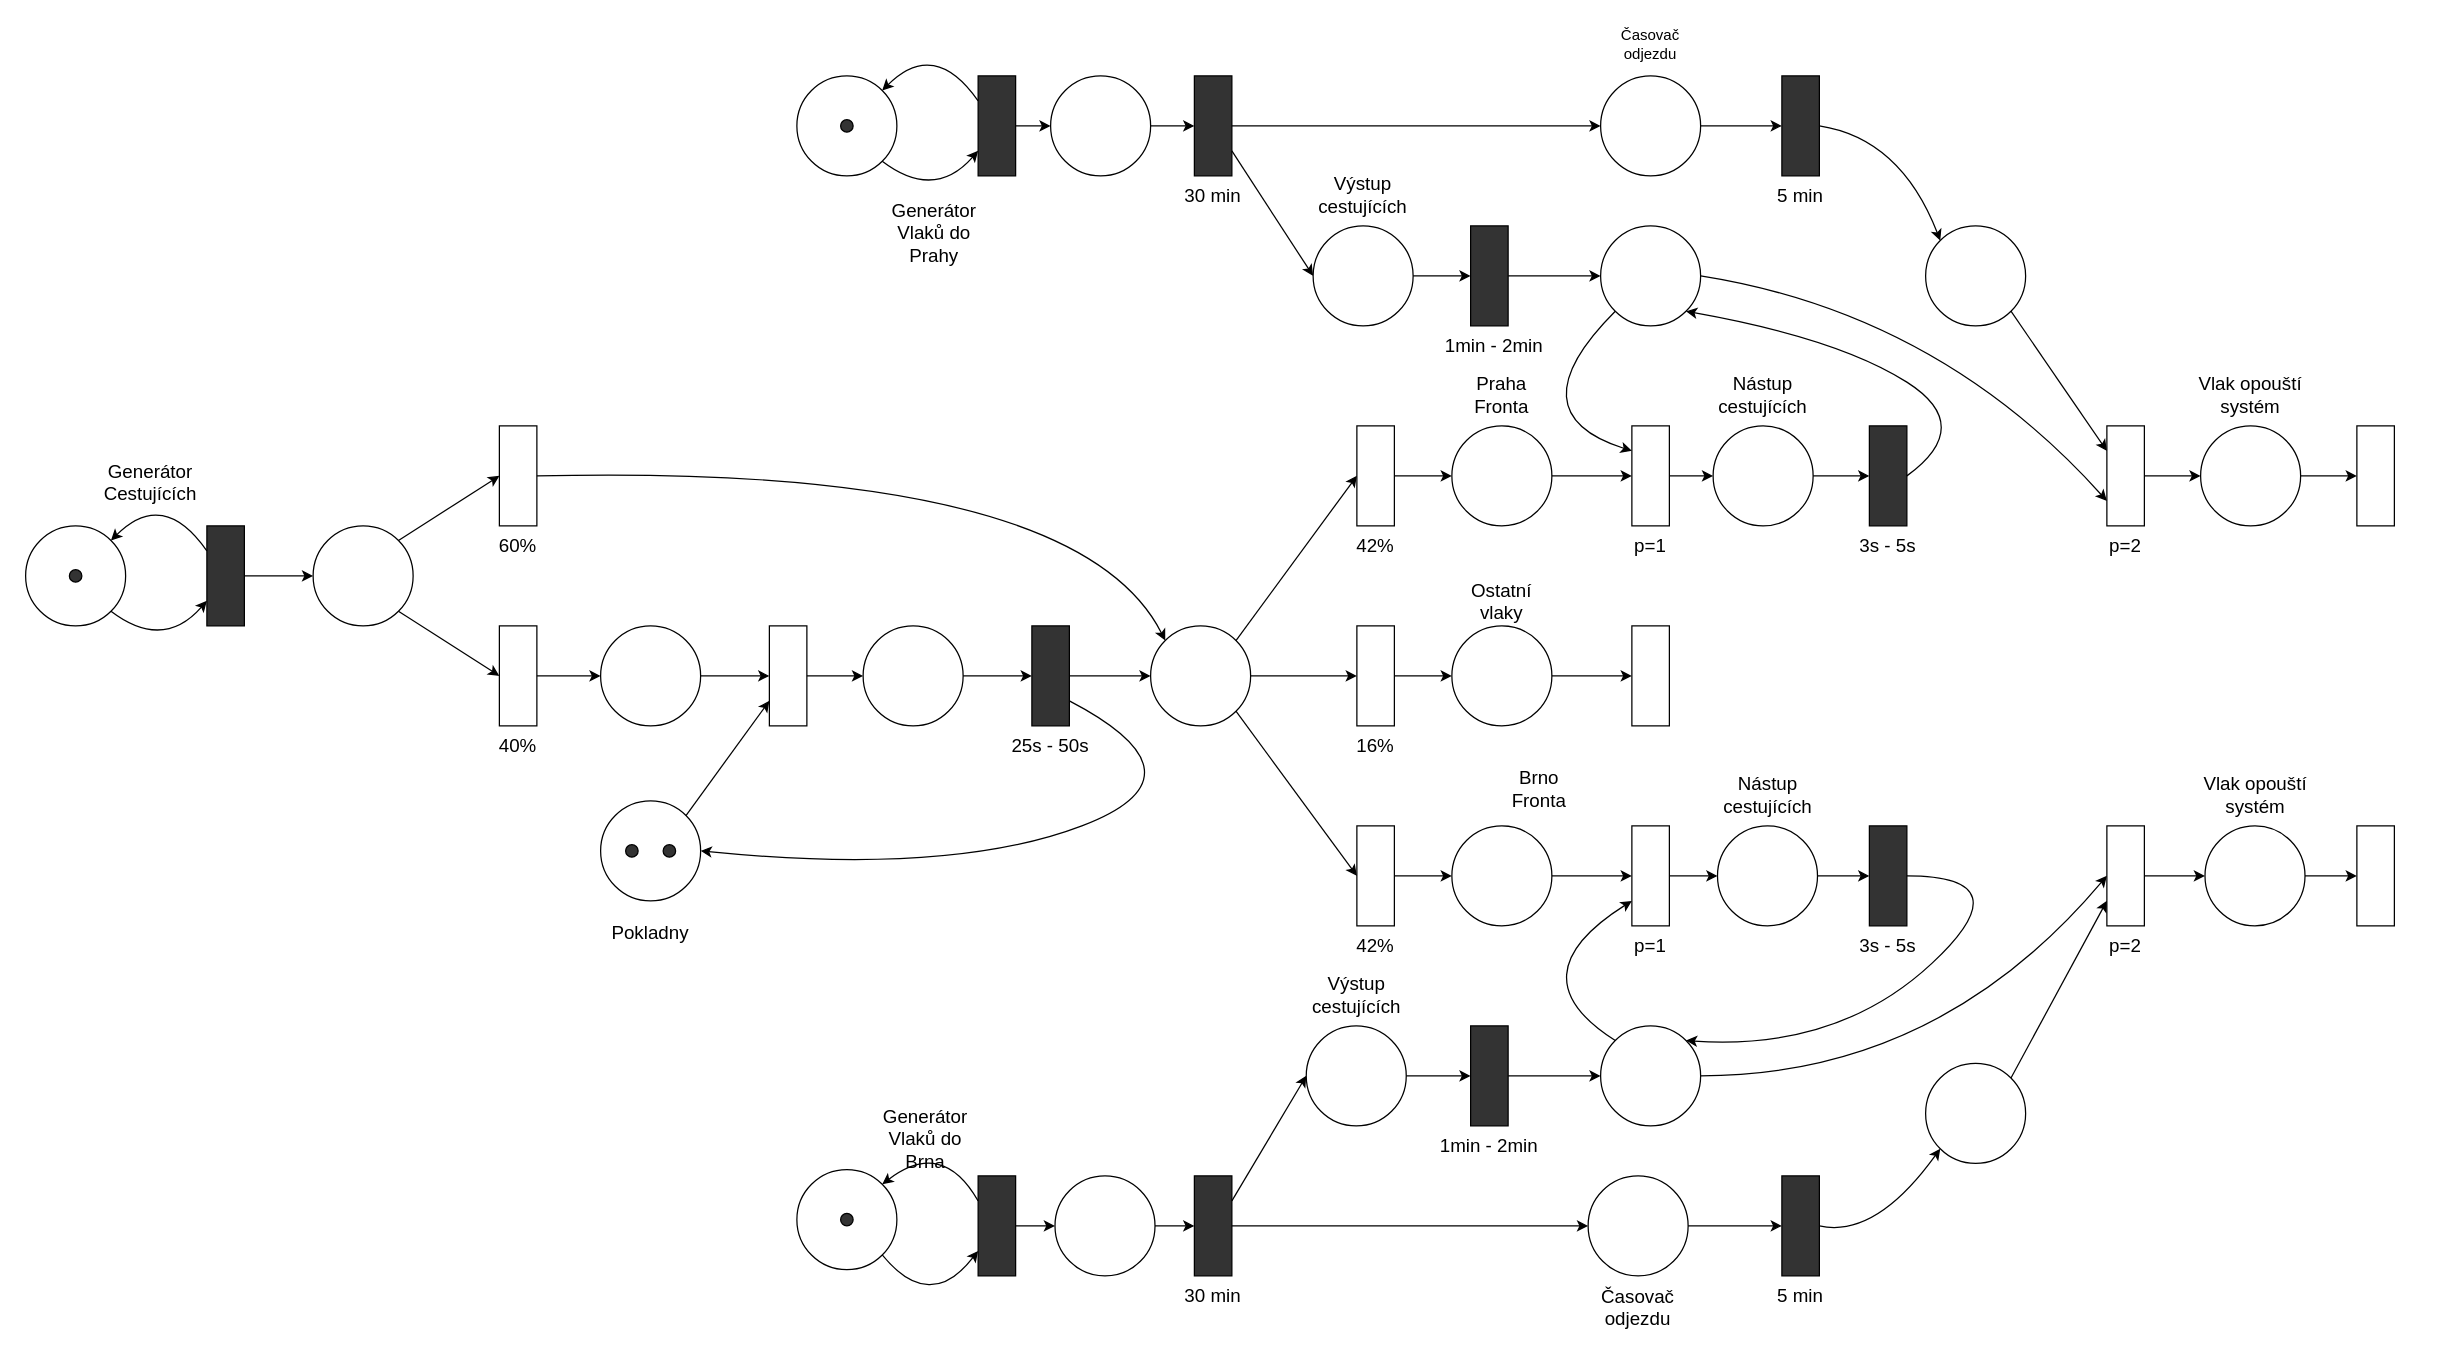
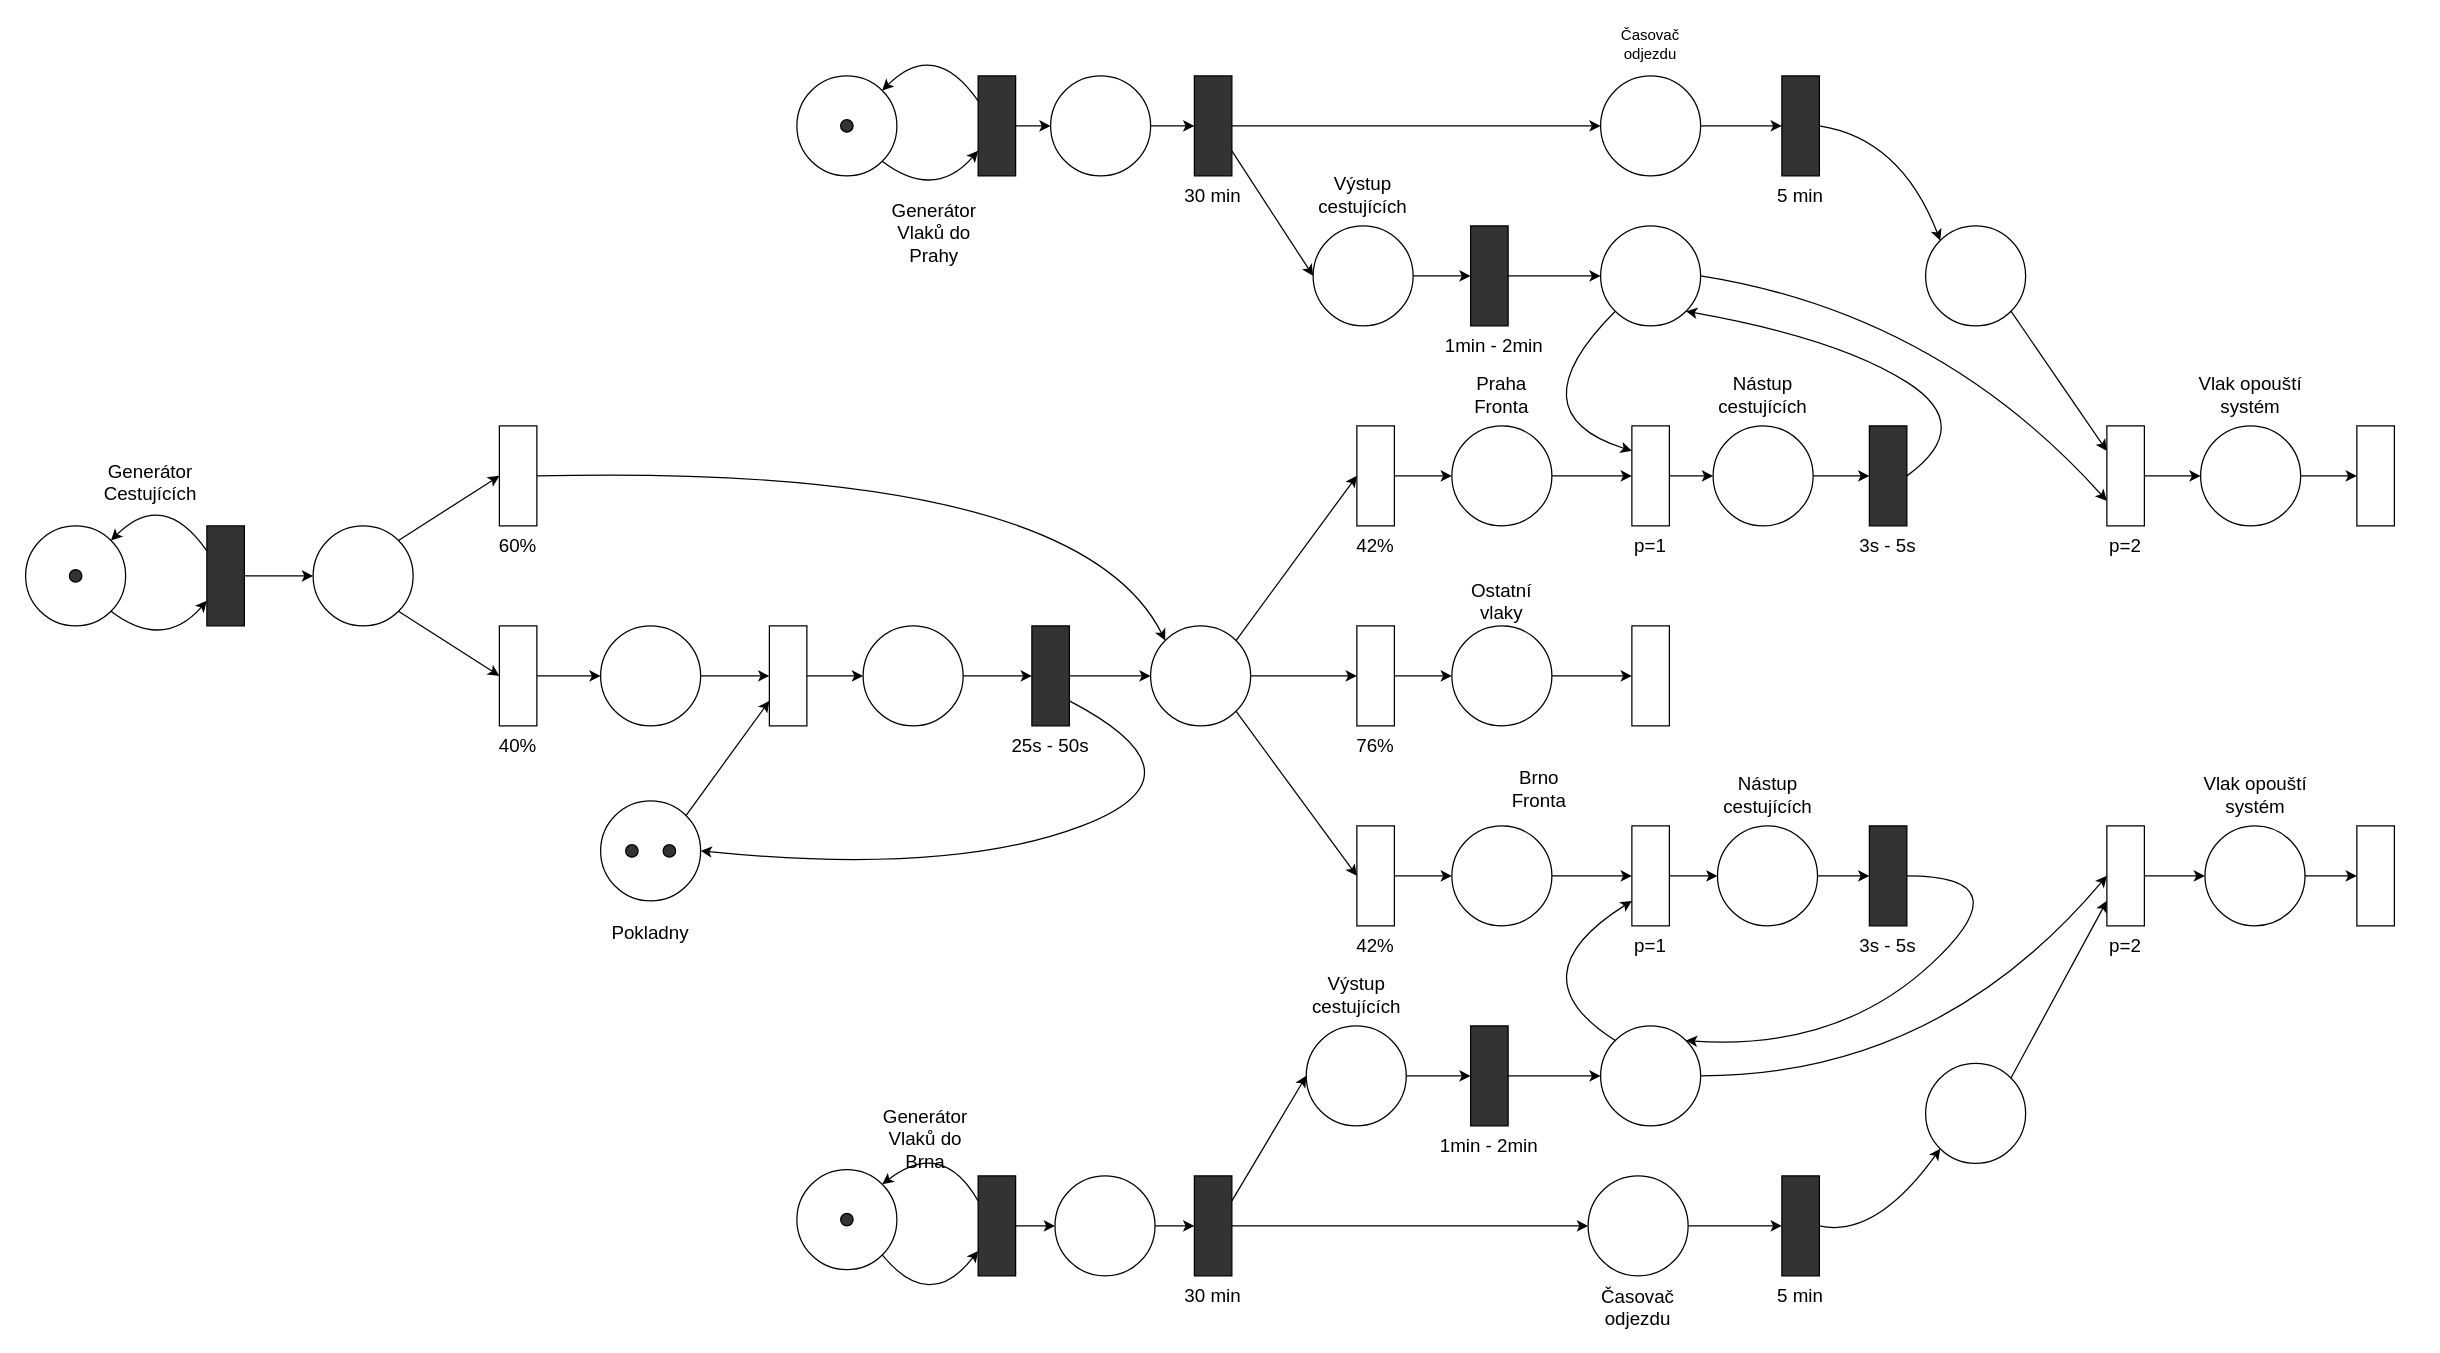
(1376, 744) -> (1376, 744)
